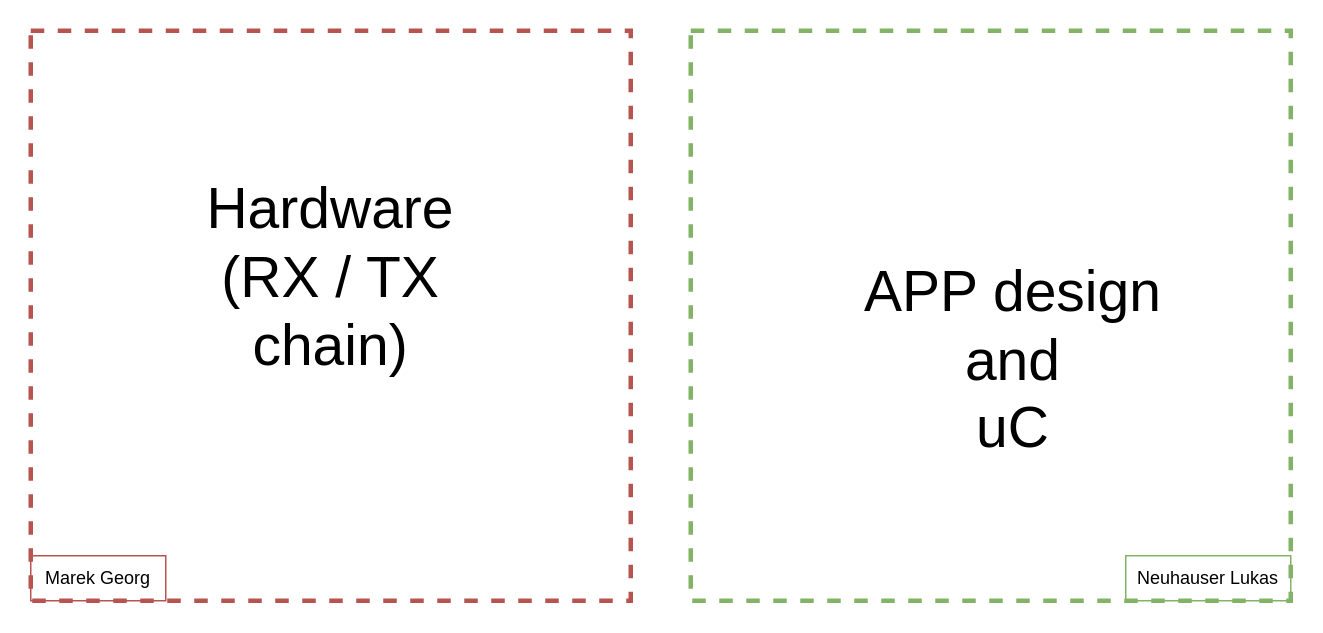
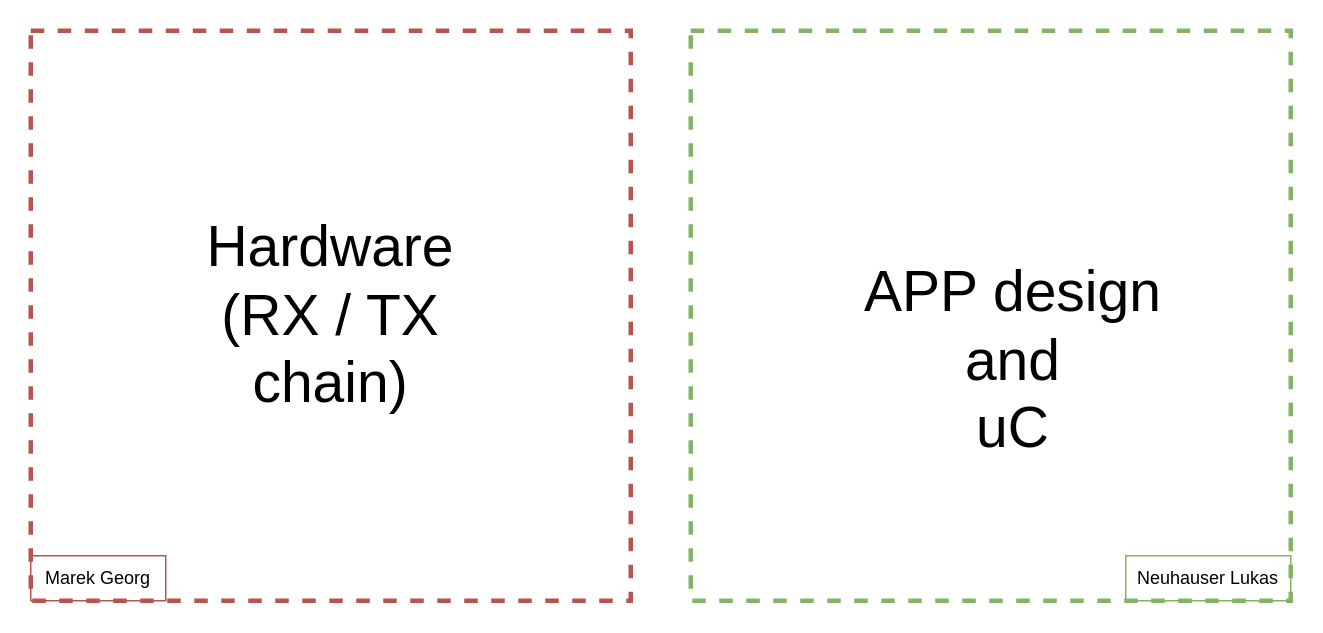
(331, 278) -> (331, 316)
